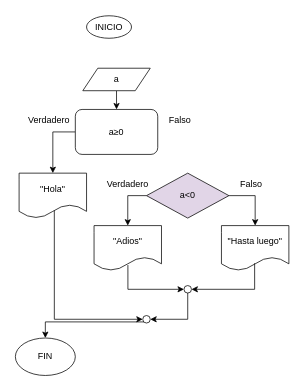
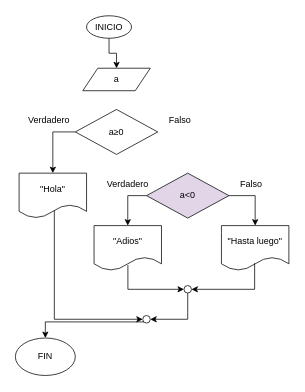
none -> (117, 53)
(117, 97) -> none
(117, 132) -> (117, 132)
